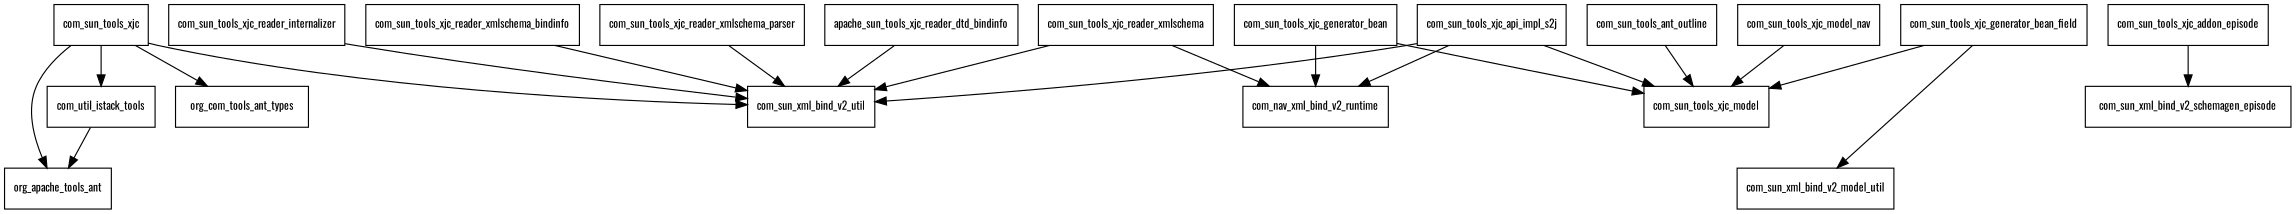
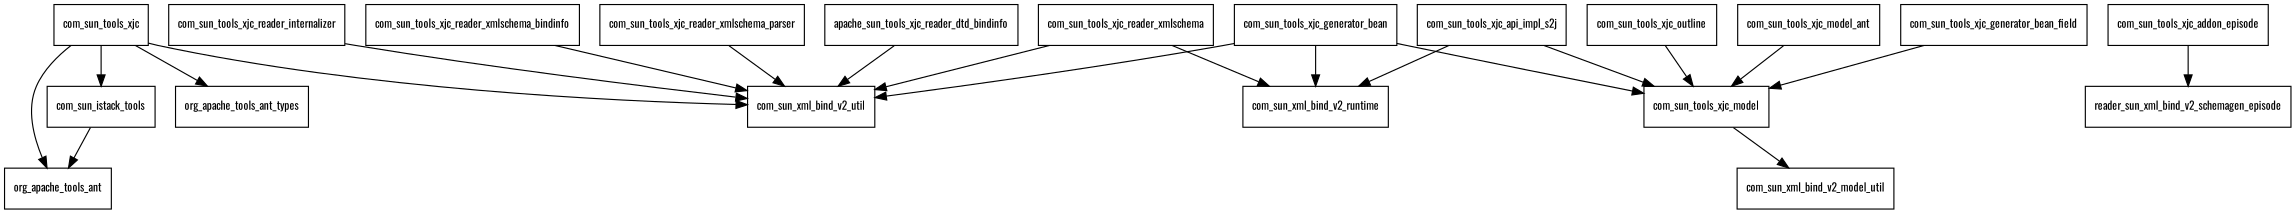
(1652, 25) -> (1652, 25)
(1809, 25) -> (1809, 25)
(1152, 78) -> (1061, 72)
(1909, 103) -> (1756, 144)
(101, 107) -> (101, 107)
(242, 107) -> (242, 107)
(1316, 107) -> (1316, 107)
(2188, 107) -> (2188, 107)
